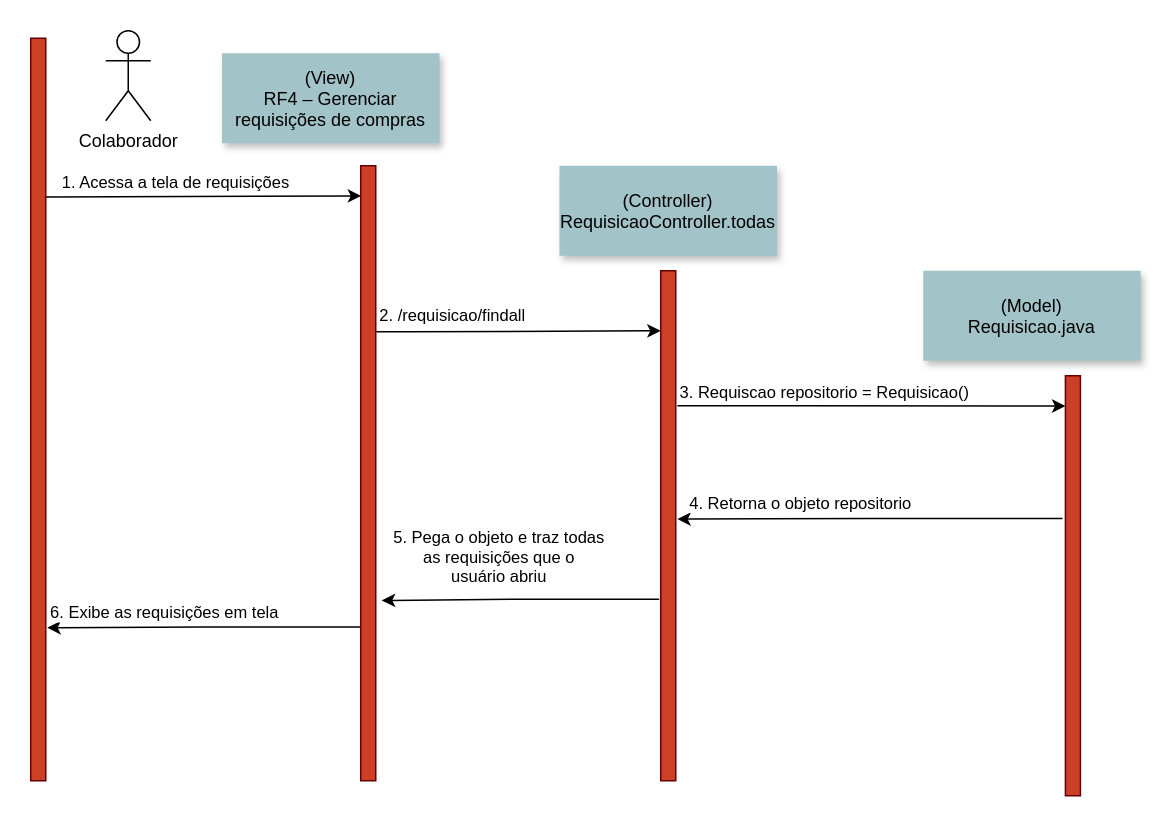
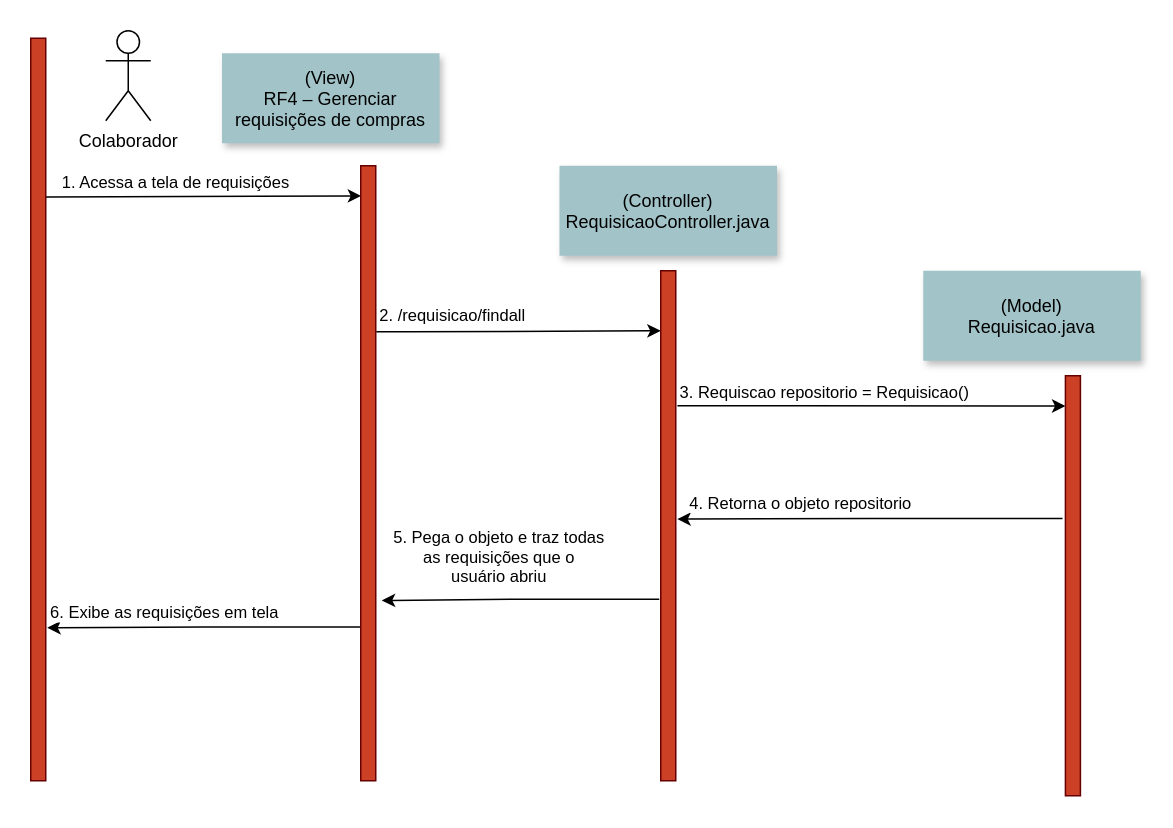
(668, 201) -> (668, 201)
